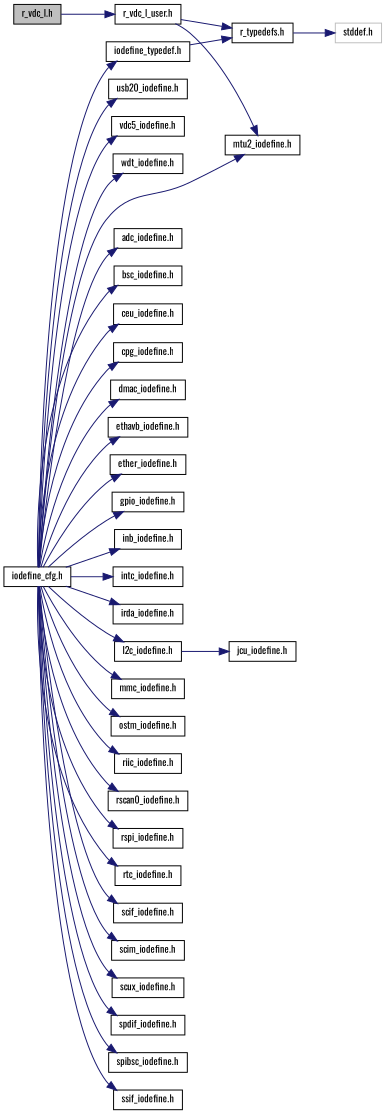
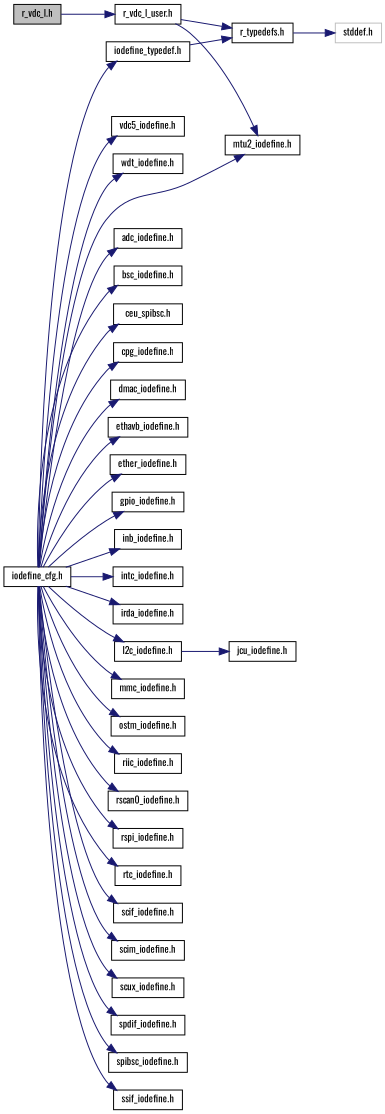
(148, 89) -> none
(148, 314) -> (148, 314)
